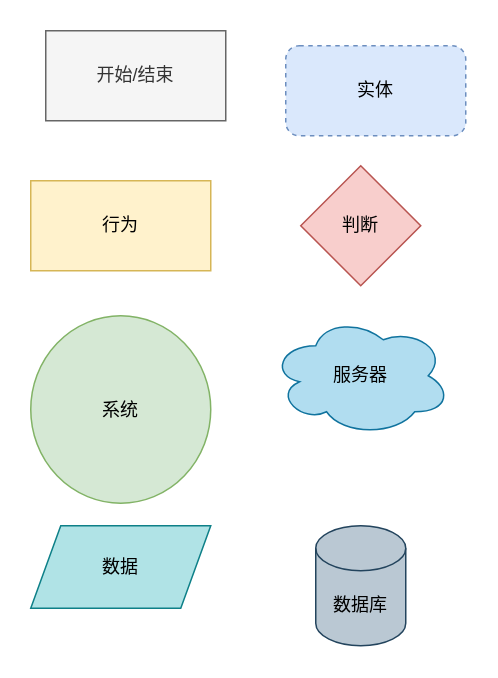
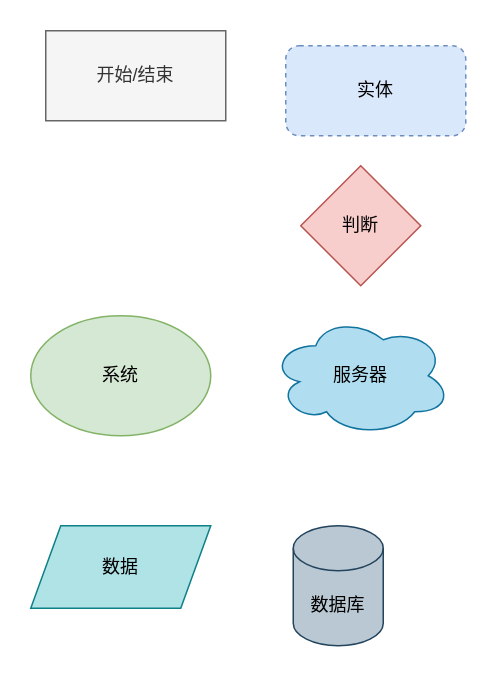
(121, 226) -> none
(121, 410) -> (121, 376)
(361, 586) -> (338, 586)
